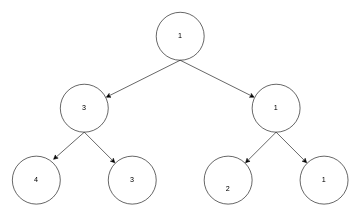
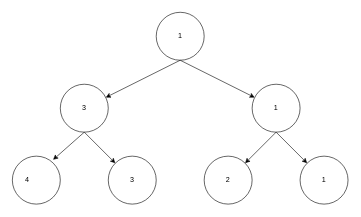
(36, 180) -> (27, 180)
(228, 189) -> (228, 180)
